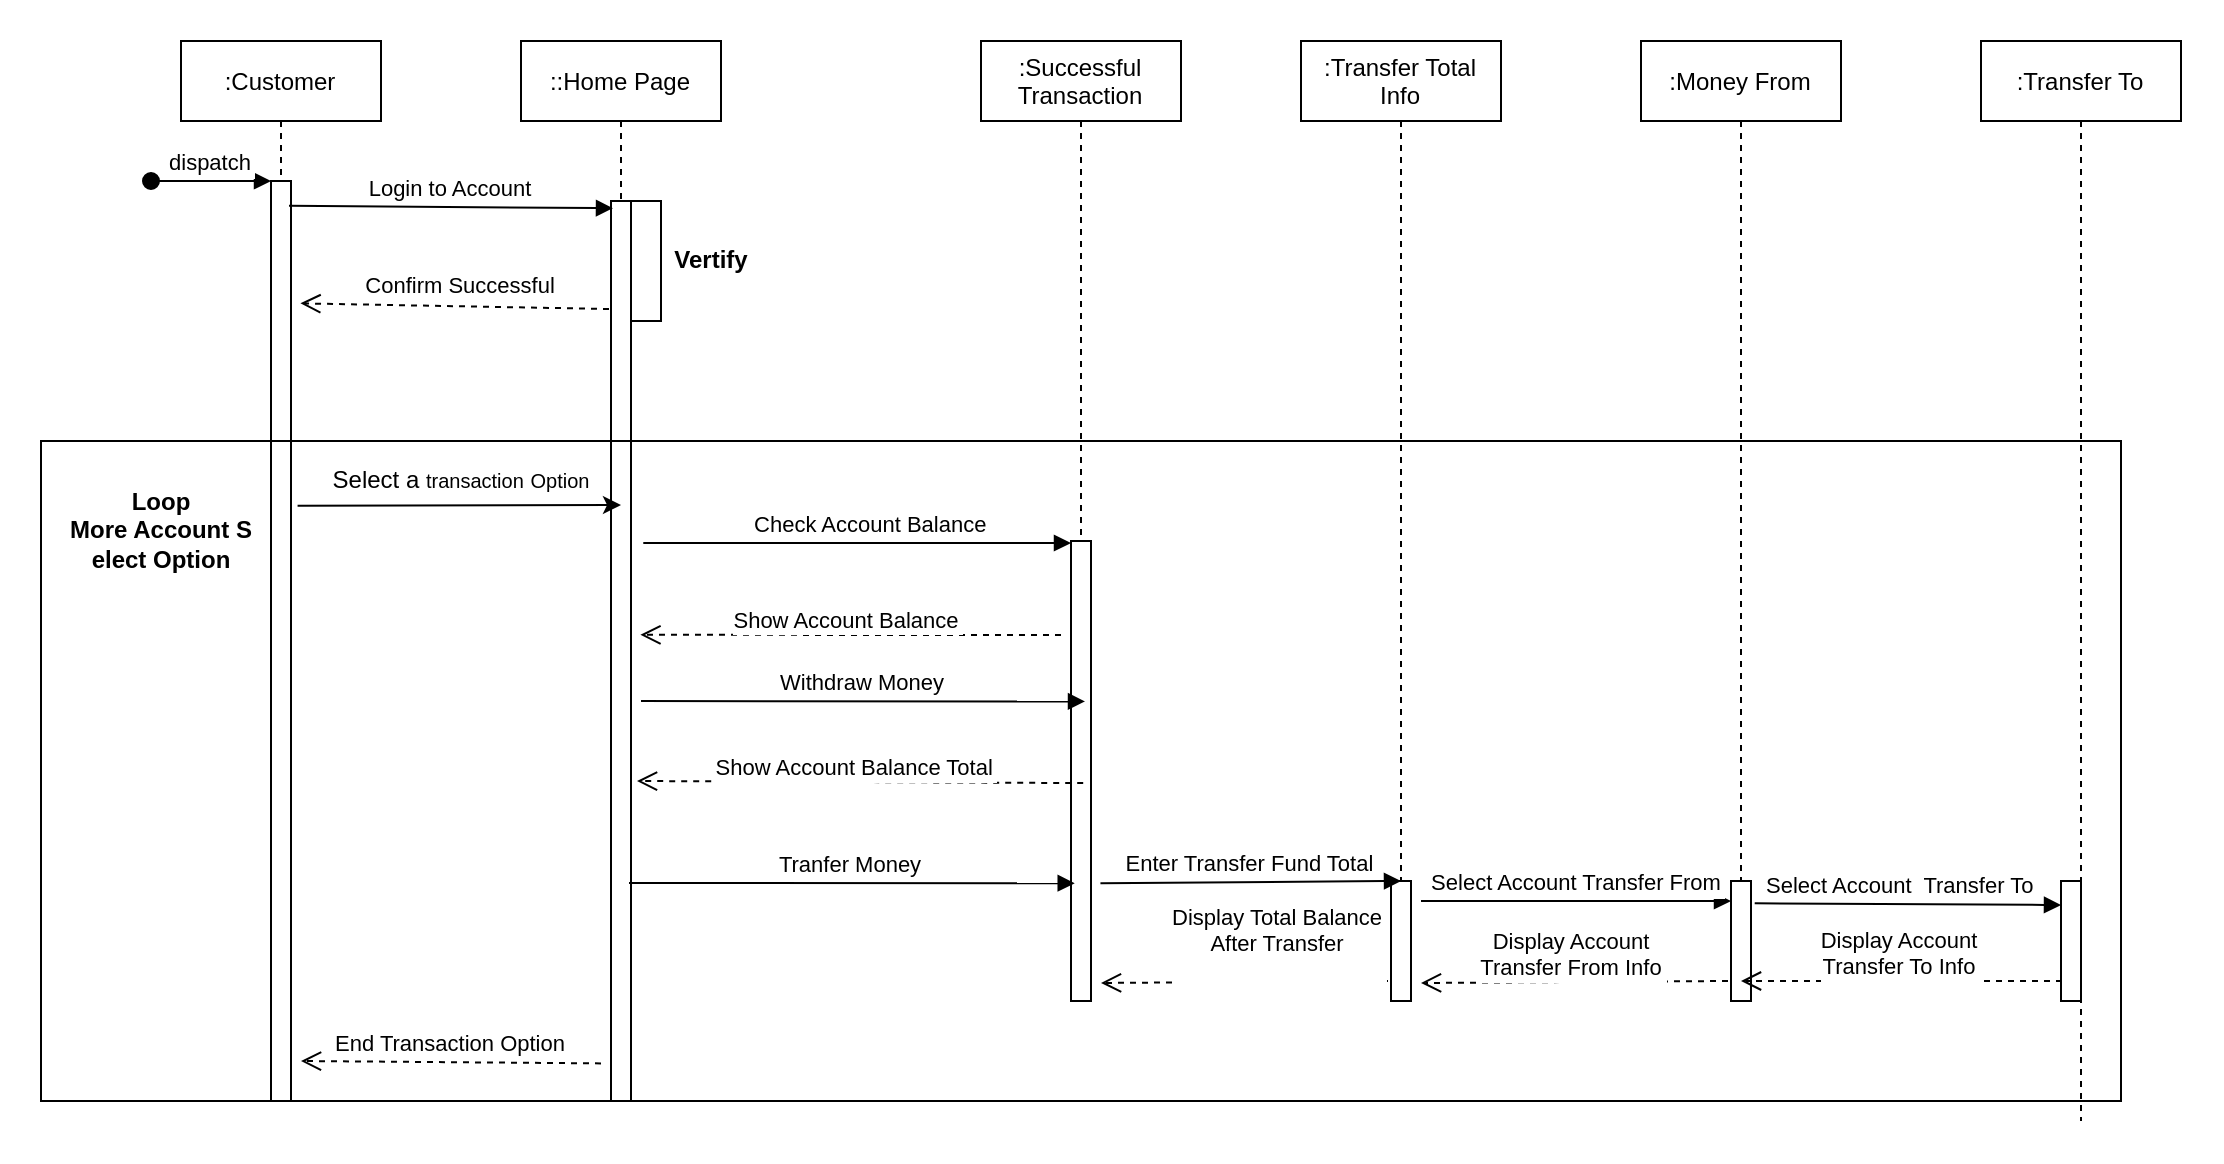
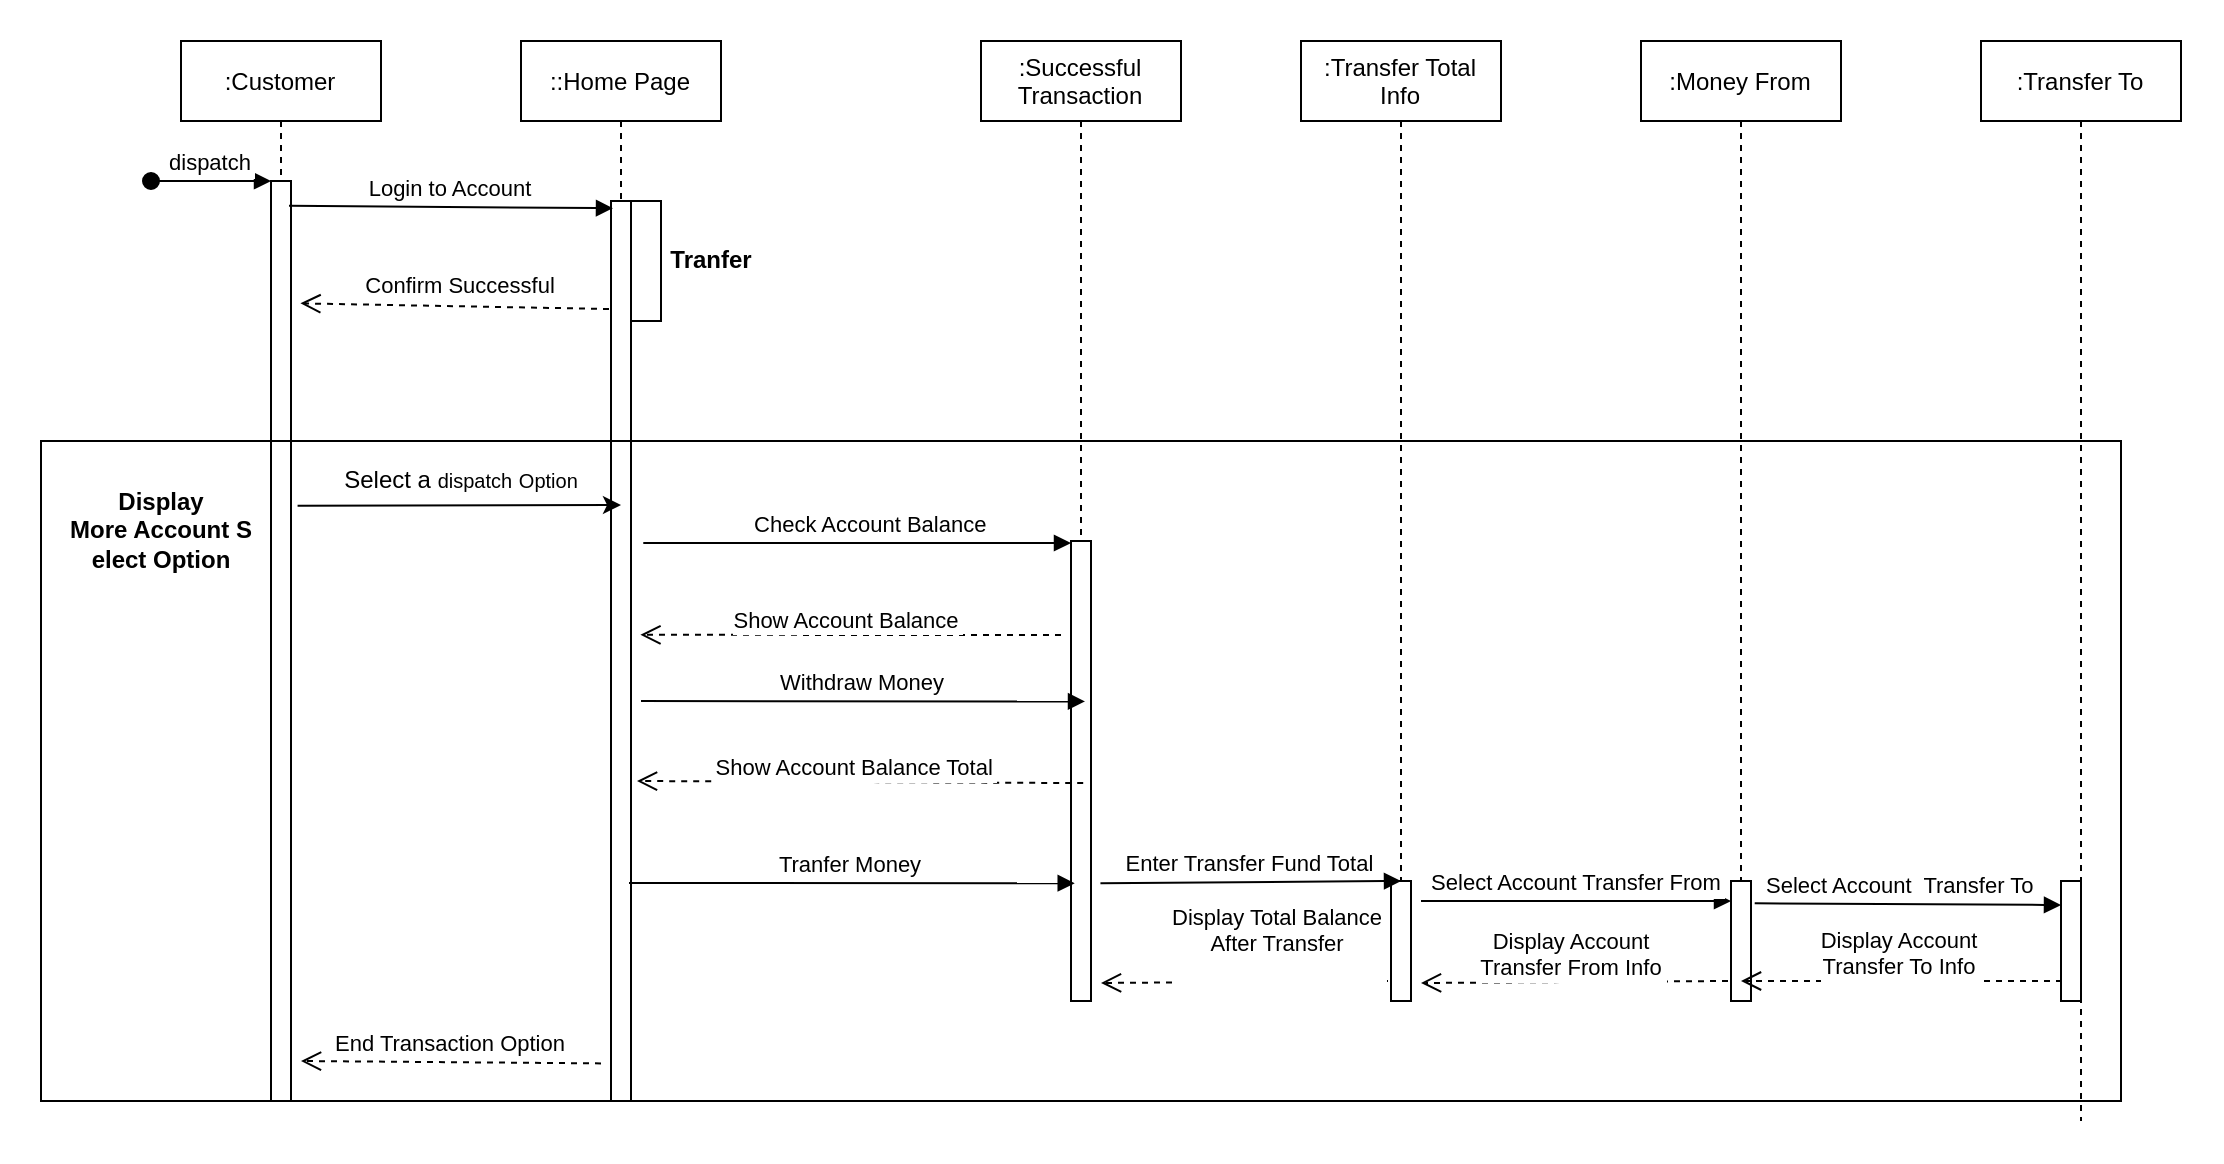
(712, 261) -> (712, 261)
(462, 481) -> (462, 481)
(162, 531) -> (162, 531)
